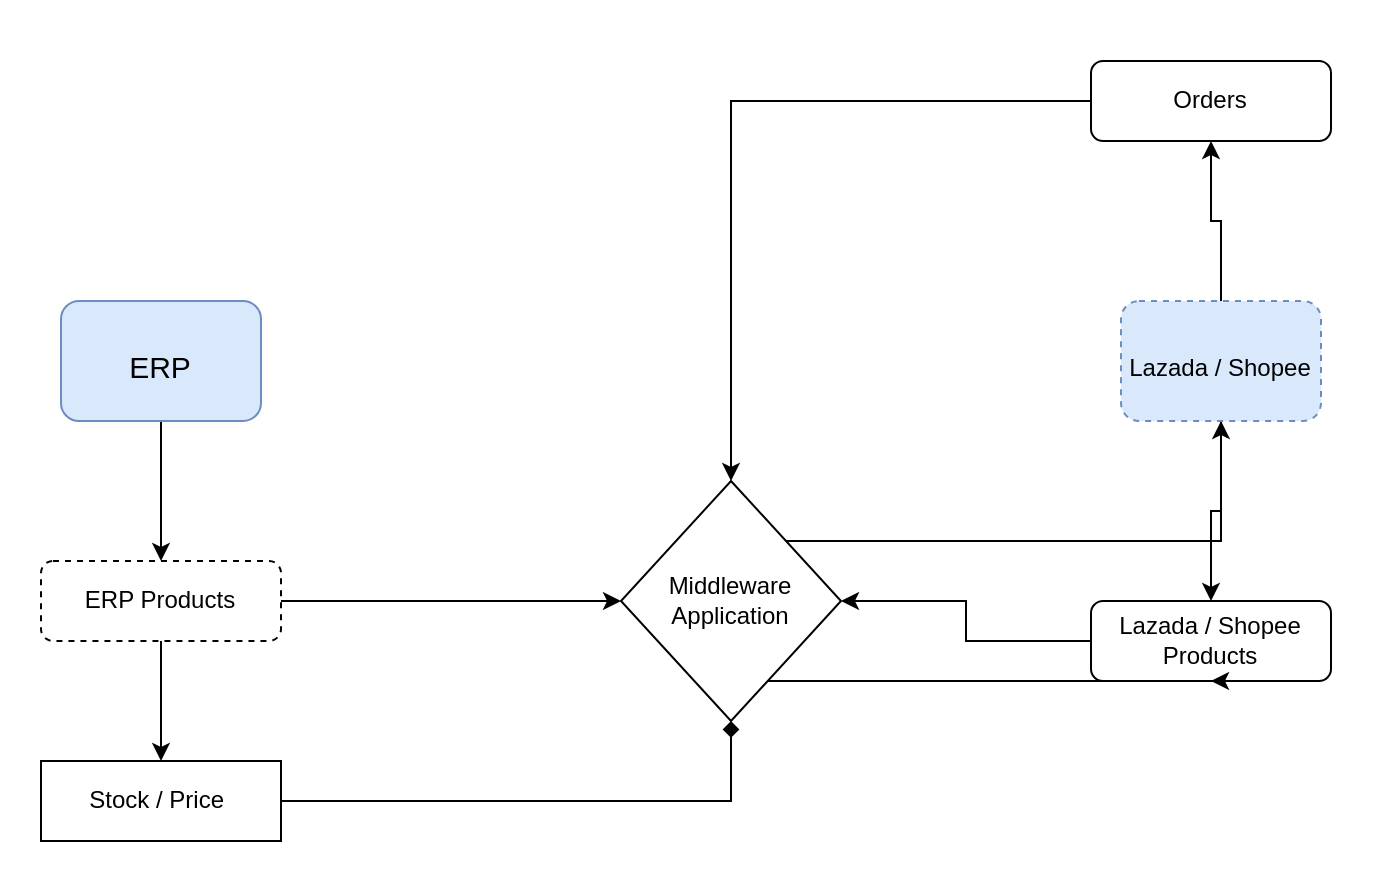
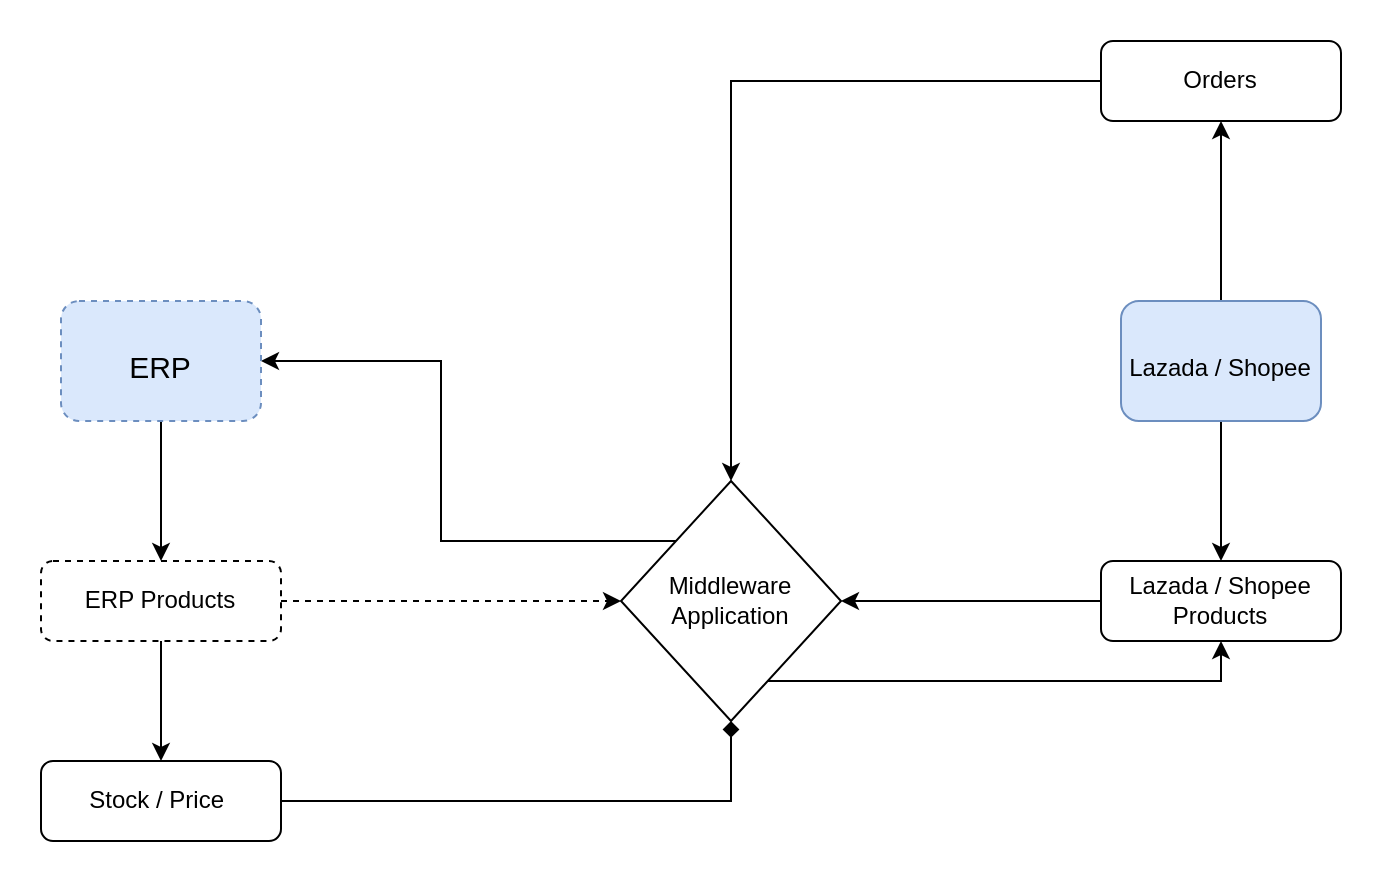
(1211, 101) -> (1221, 81)
(161, 361) -> (161, 361)
(1221, 361) -> (1221, 361)
(1001, 541) -> (441, 485)
(445, 601) -> (445, 601)
(1211, 641) -> (1221, 601)
(161, 801) -> (161, 801)
